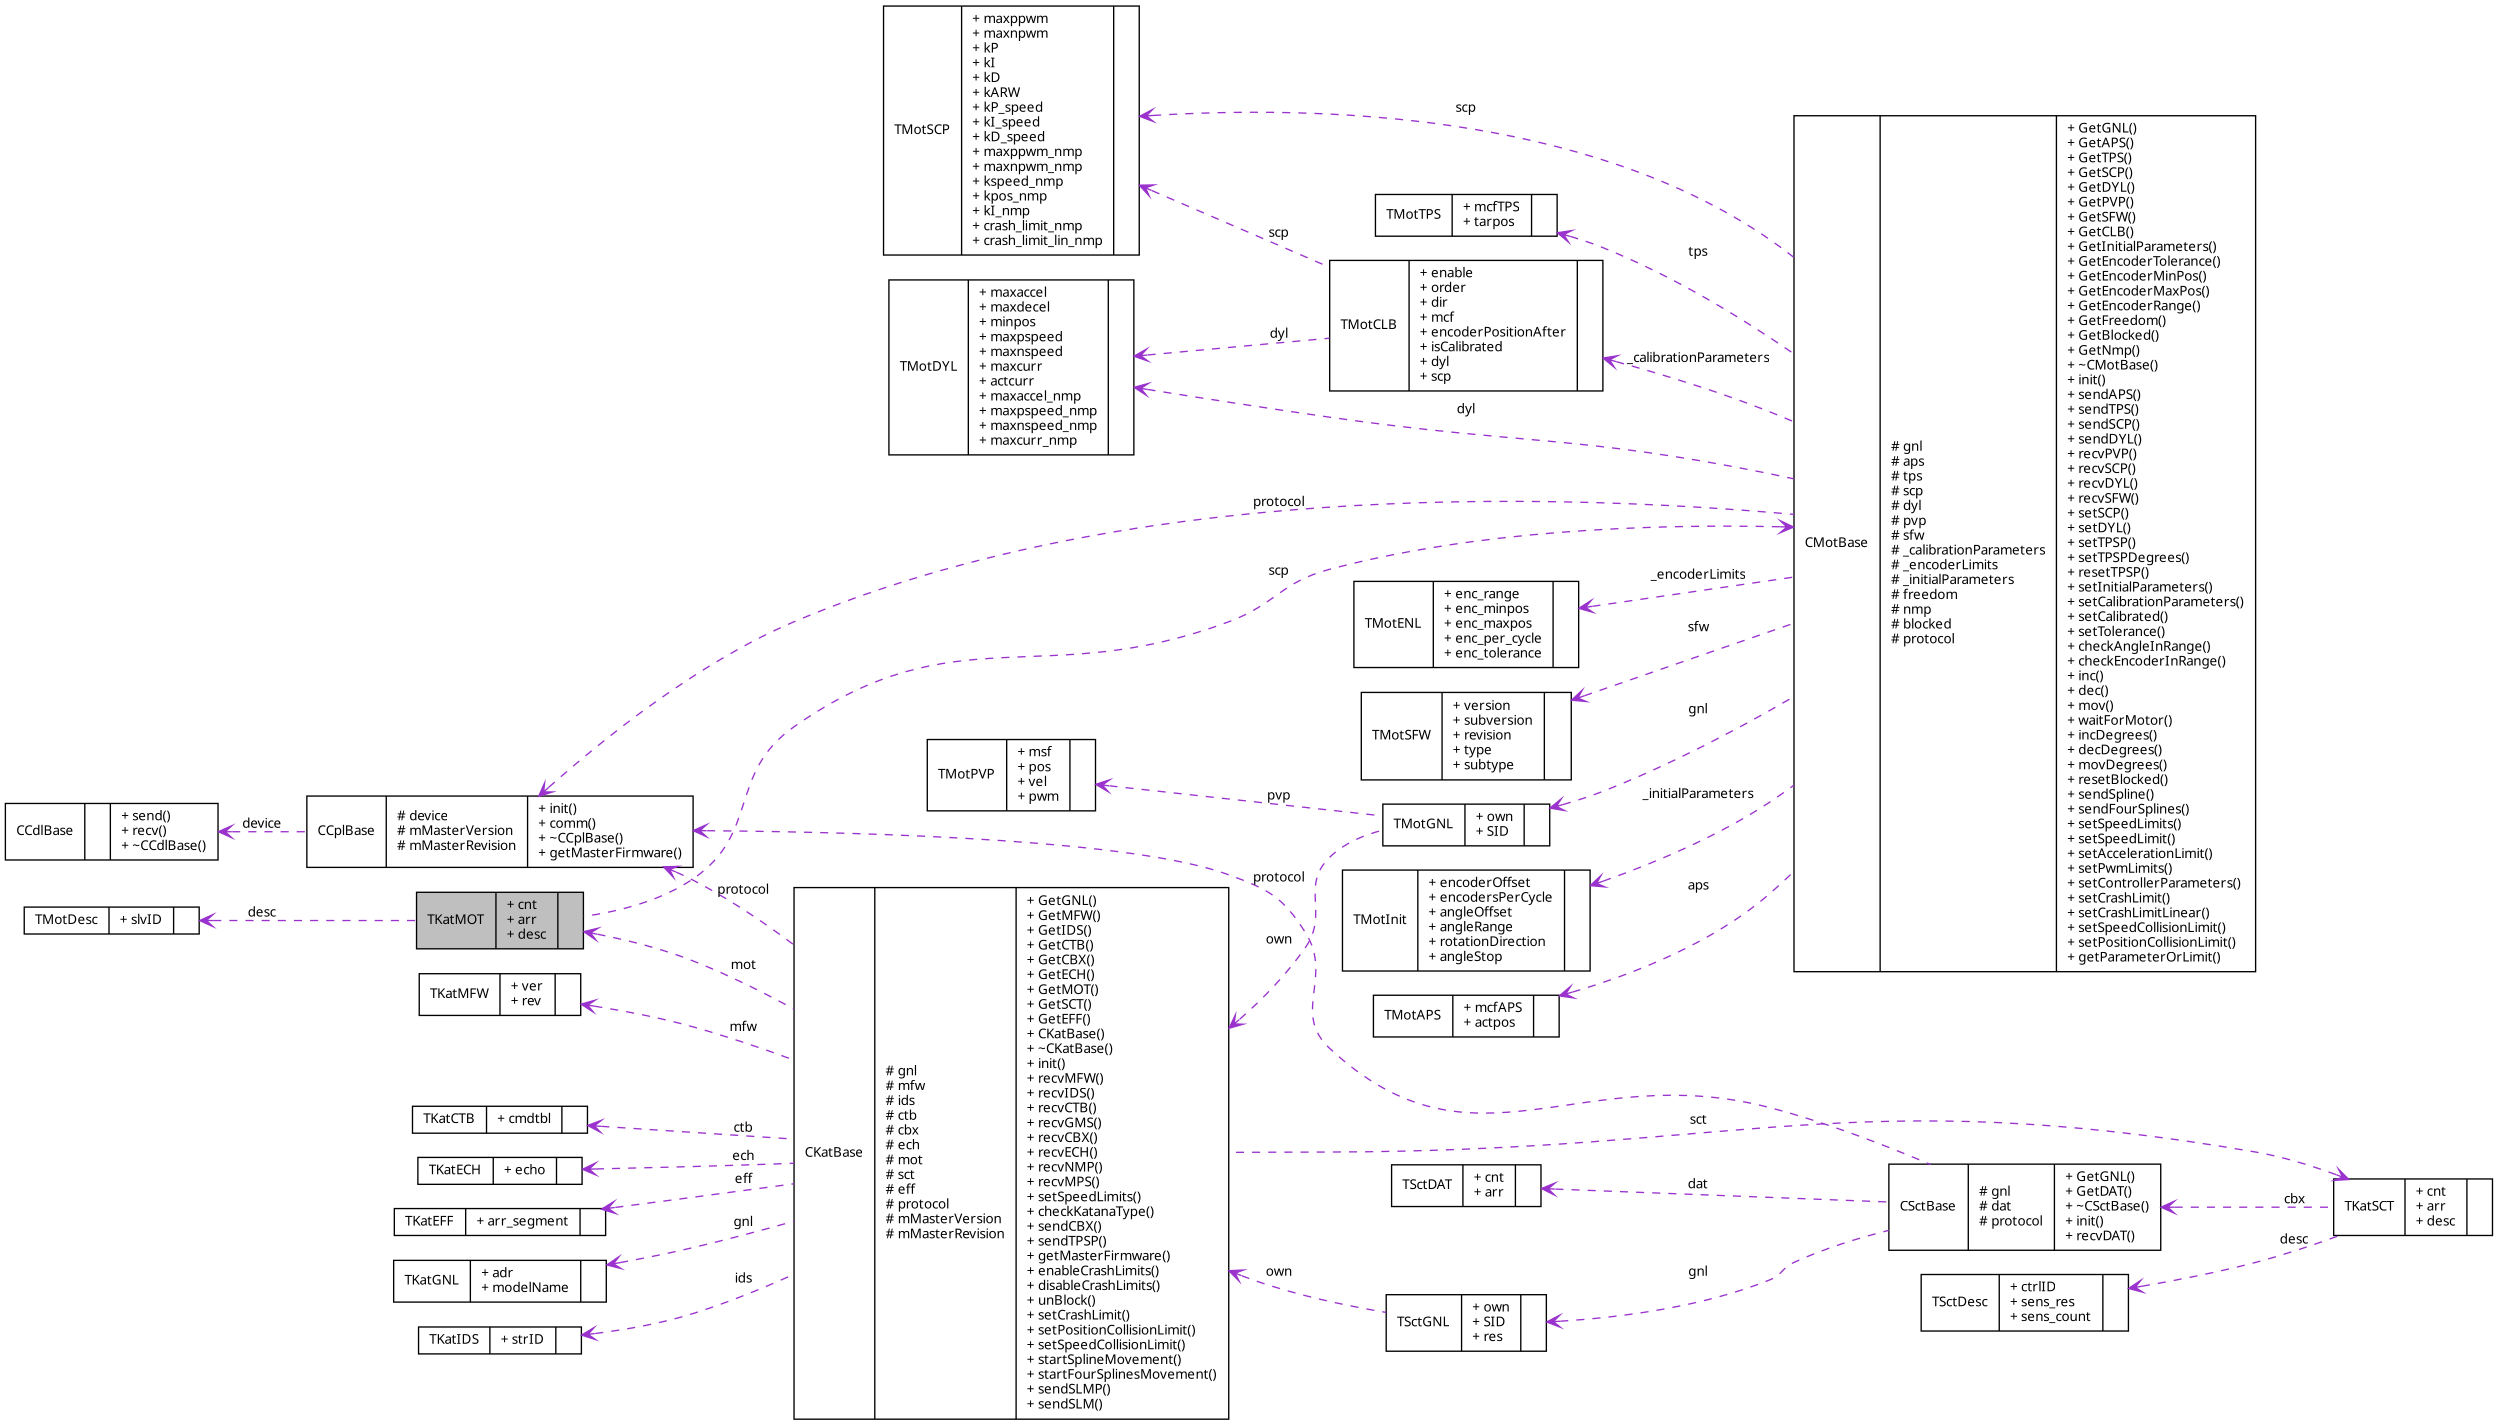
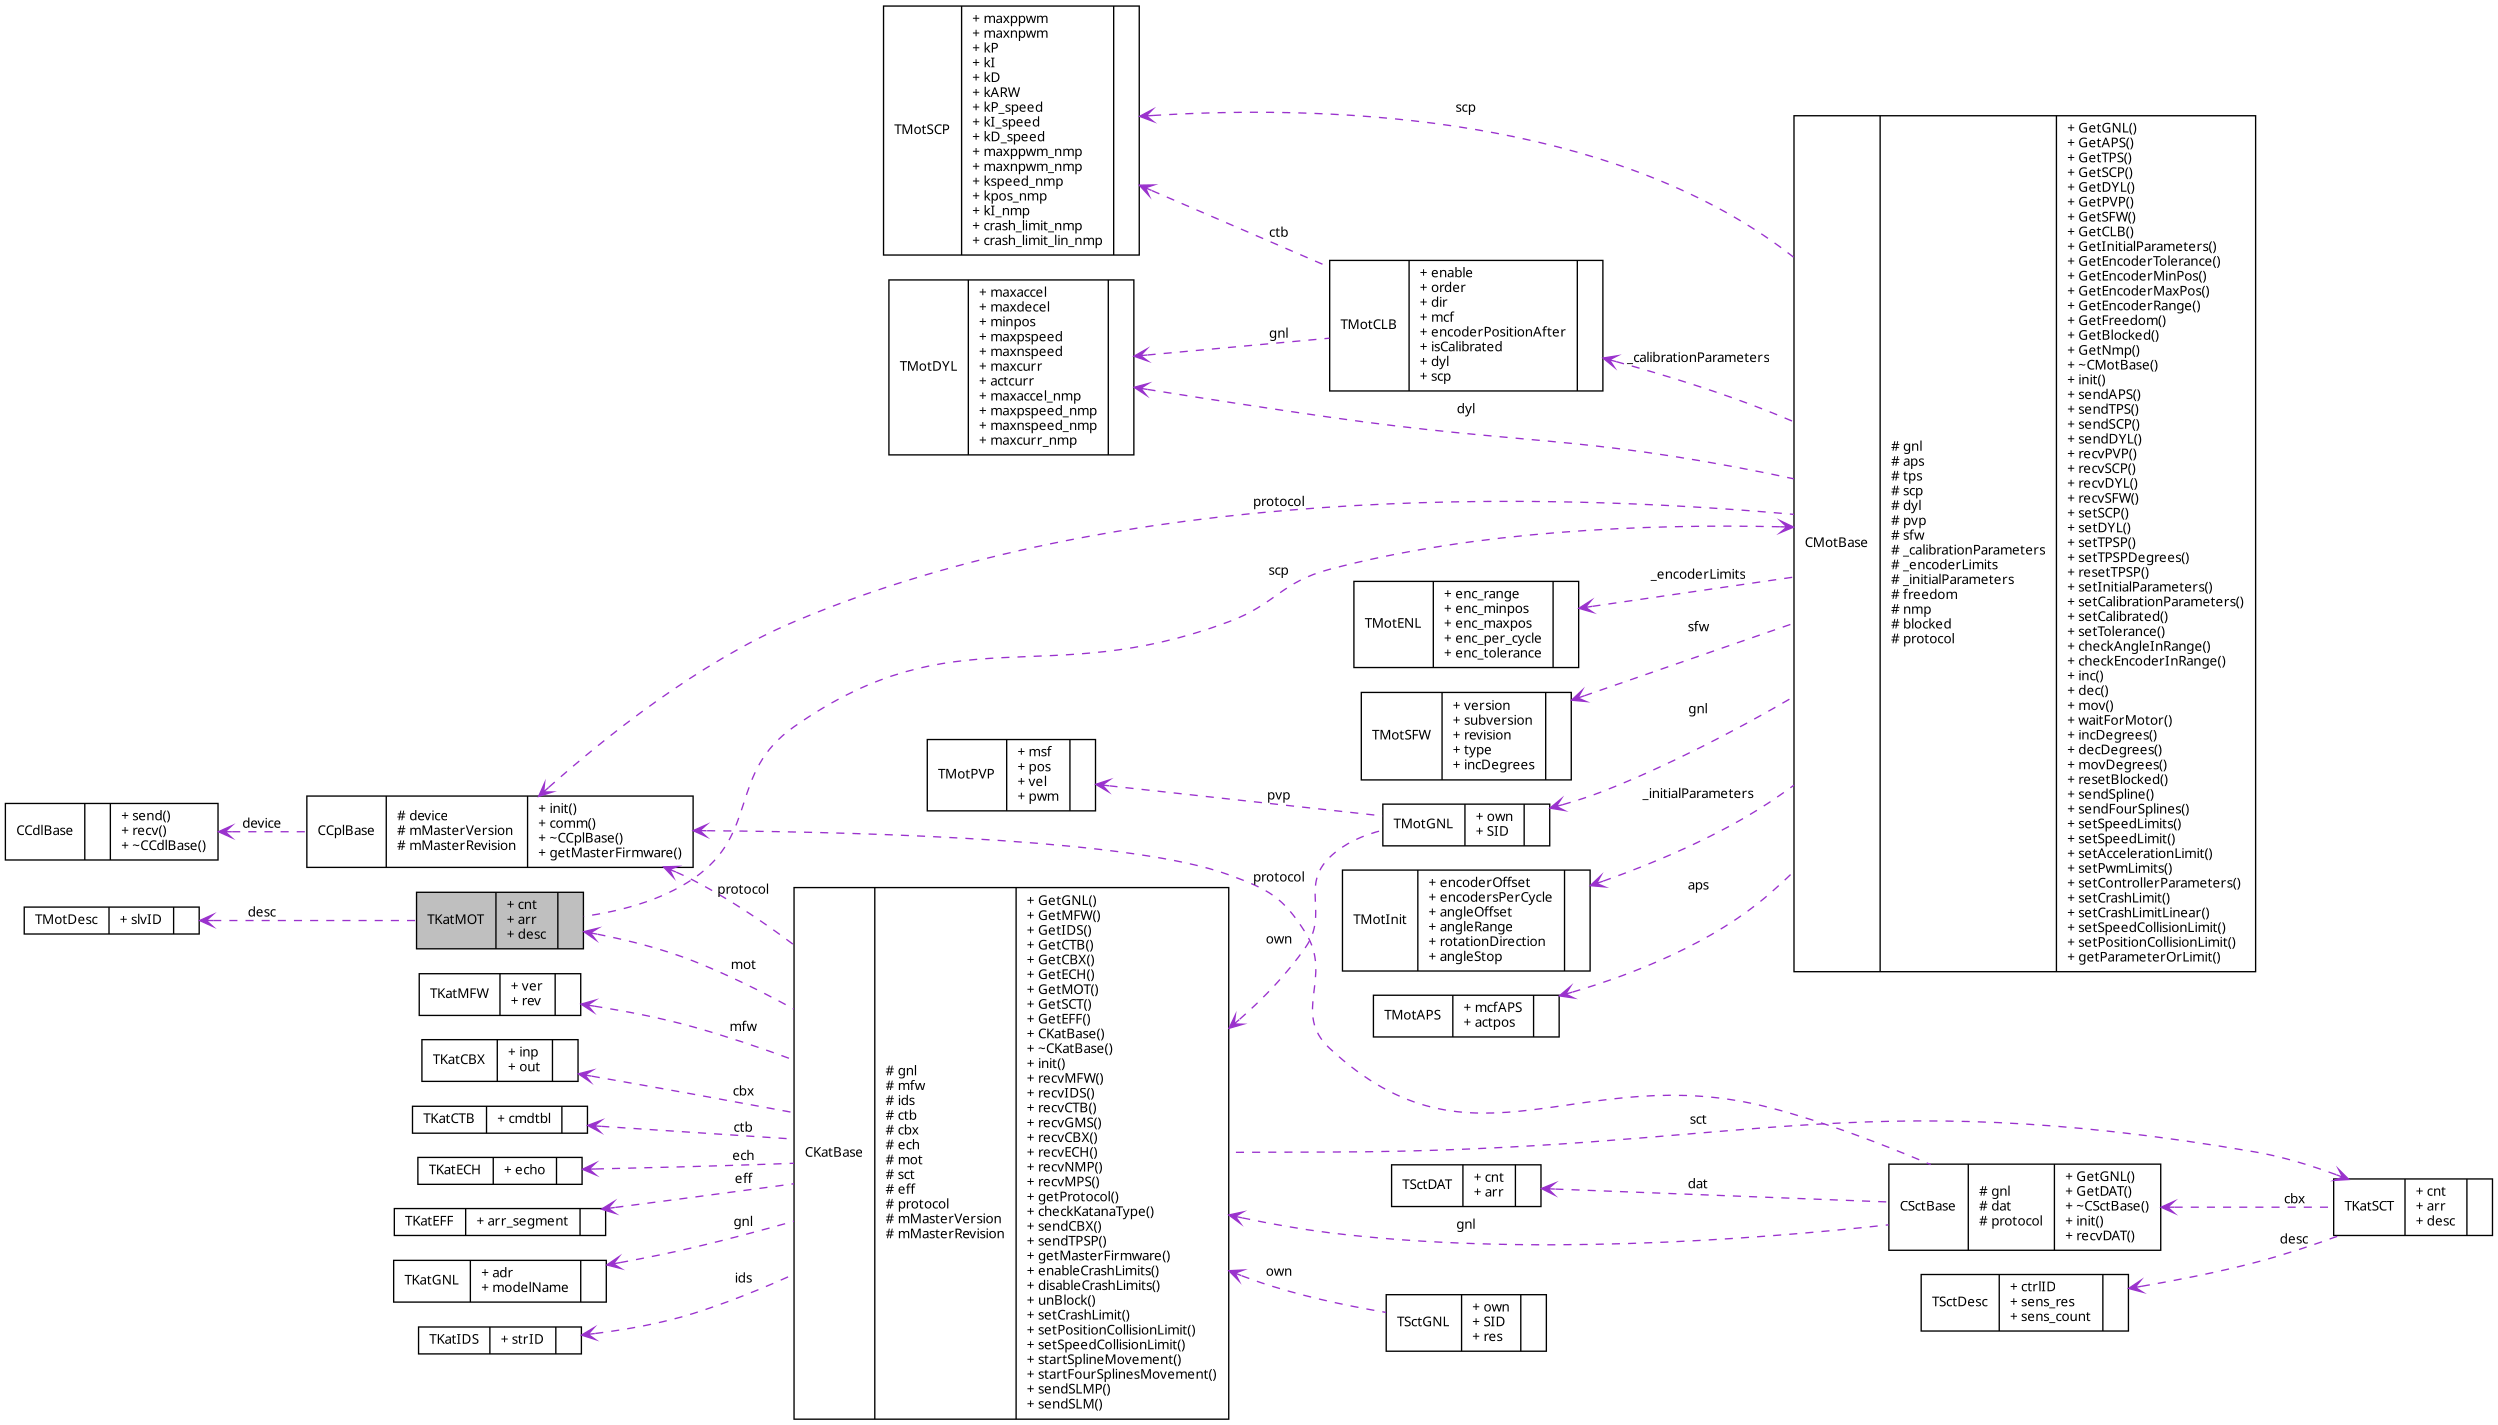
(1466, 215) -> none
(1279, 234) -> (1279, 234)
(1279, 334) -> (1279, 334)
(1484, 765) -> (1494, 765)
none -> (500, 1061)
(1084, 1197) -> (1073, 1197)
(1730, 1293) -> (1565, 1245)
